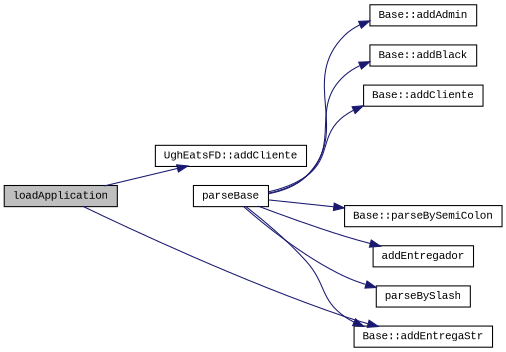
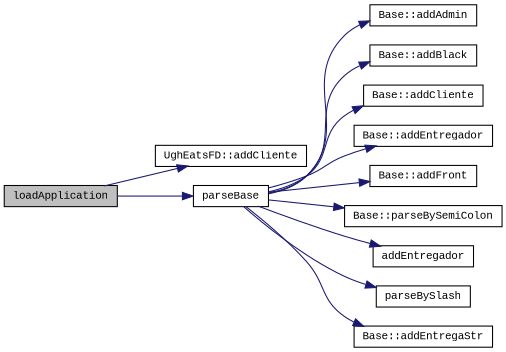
none -> (423, 136)
none -> (423, 176)
(223, 270) -> (150, 196)
